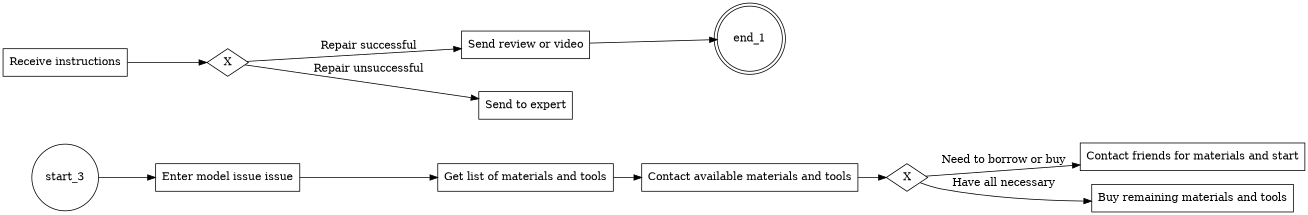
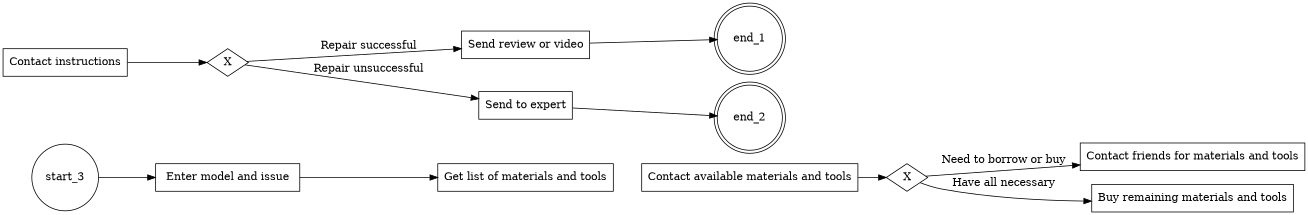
(65, 62) -> (65, 62)
none -> (750, 118)
(1193, 157) -> (1193, 157)
(228, 177) -> (228, 177)
(624, 177) -> none
